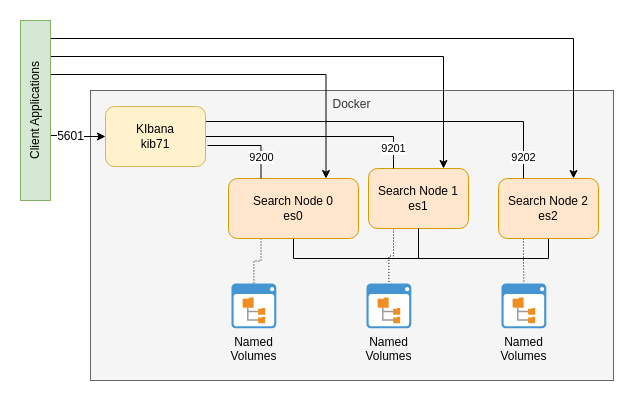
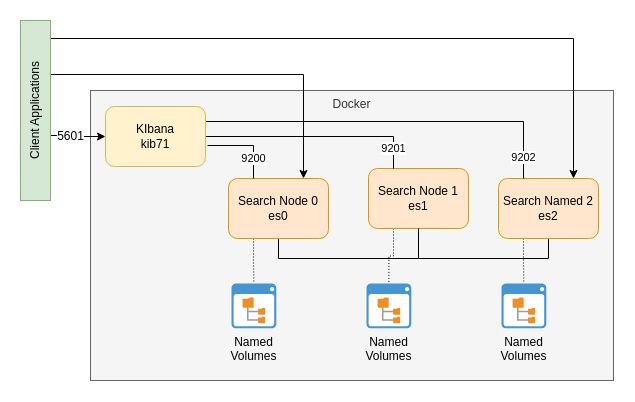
(300, 57) -> none
(294, 209) -> (279, 209)
(549, 209) -> (549, 209)
